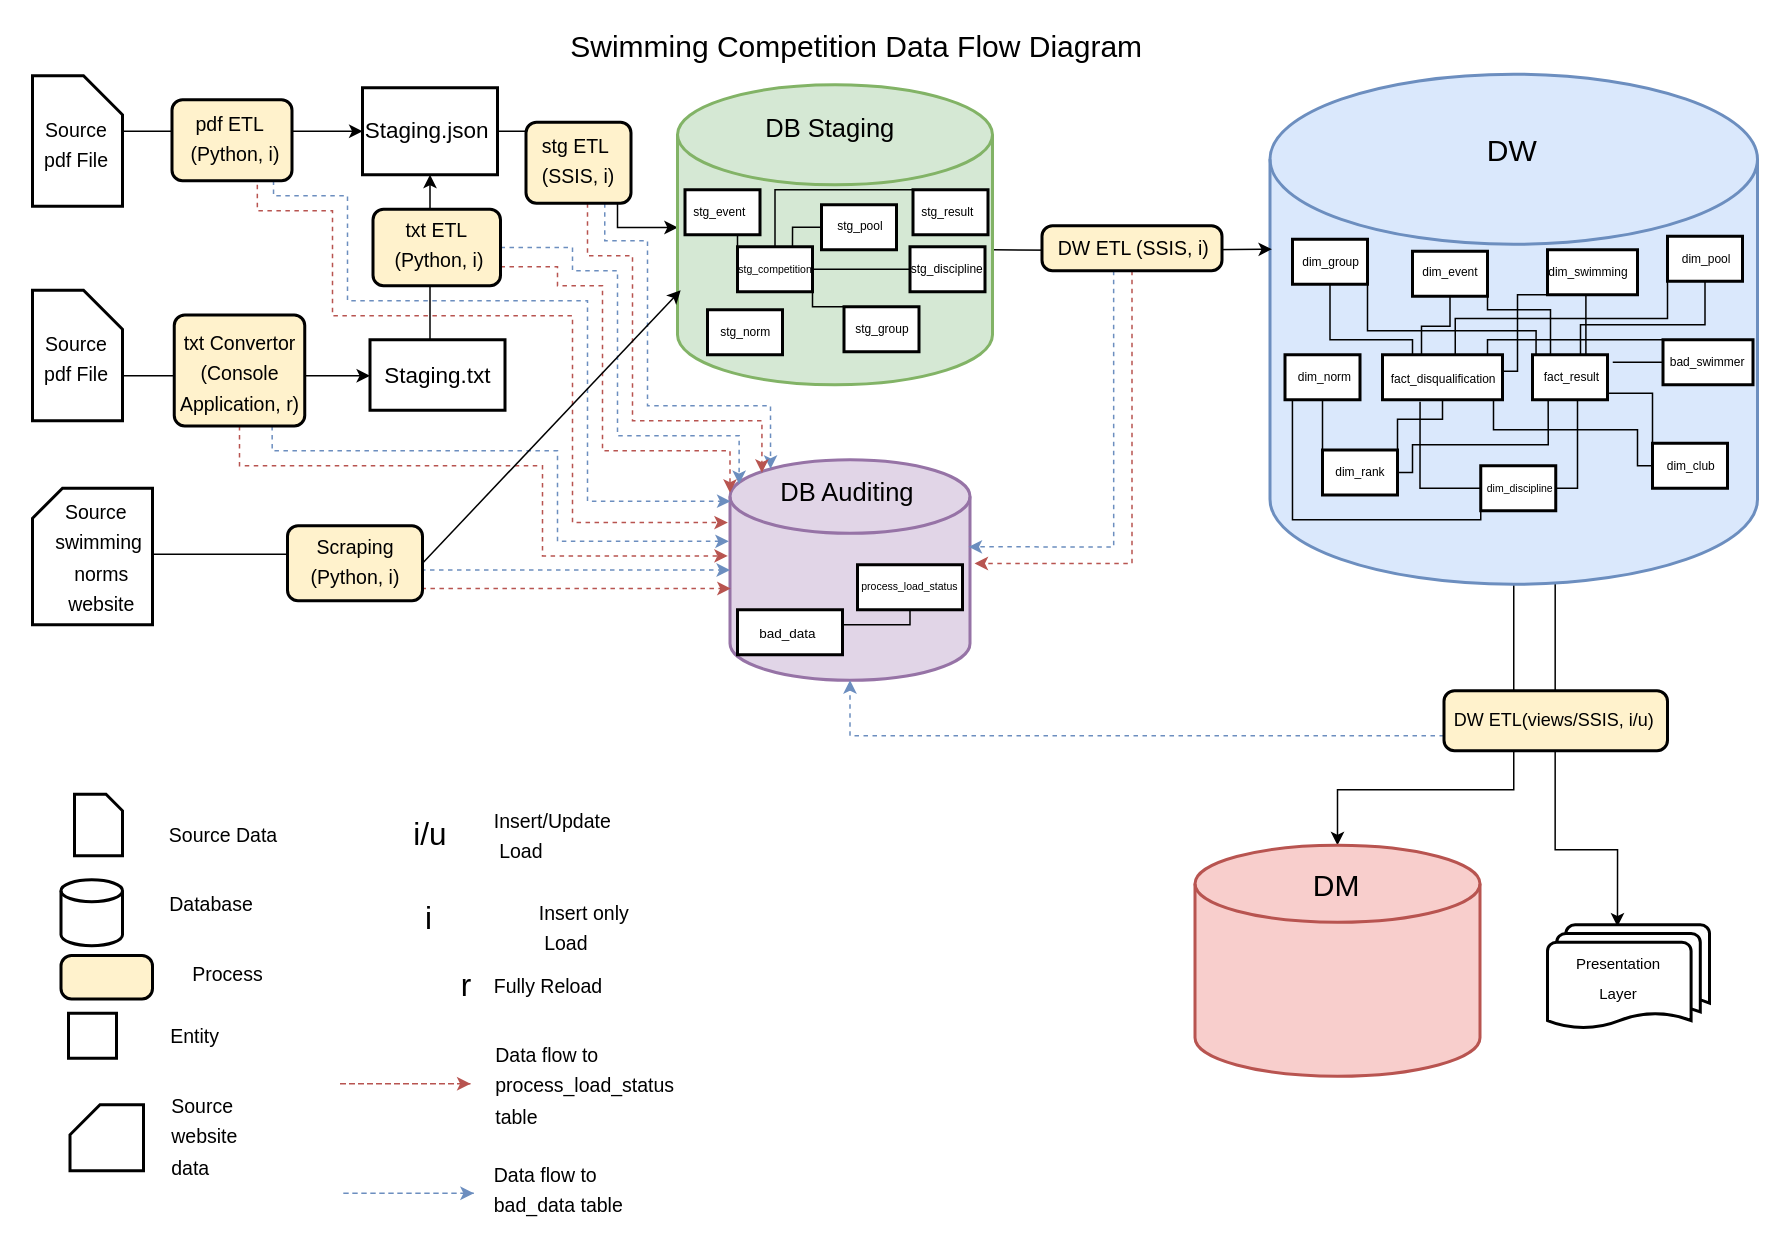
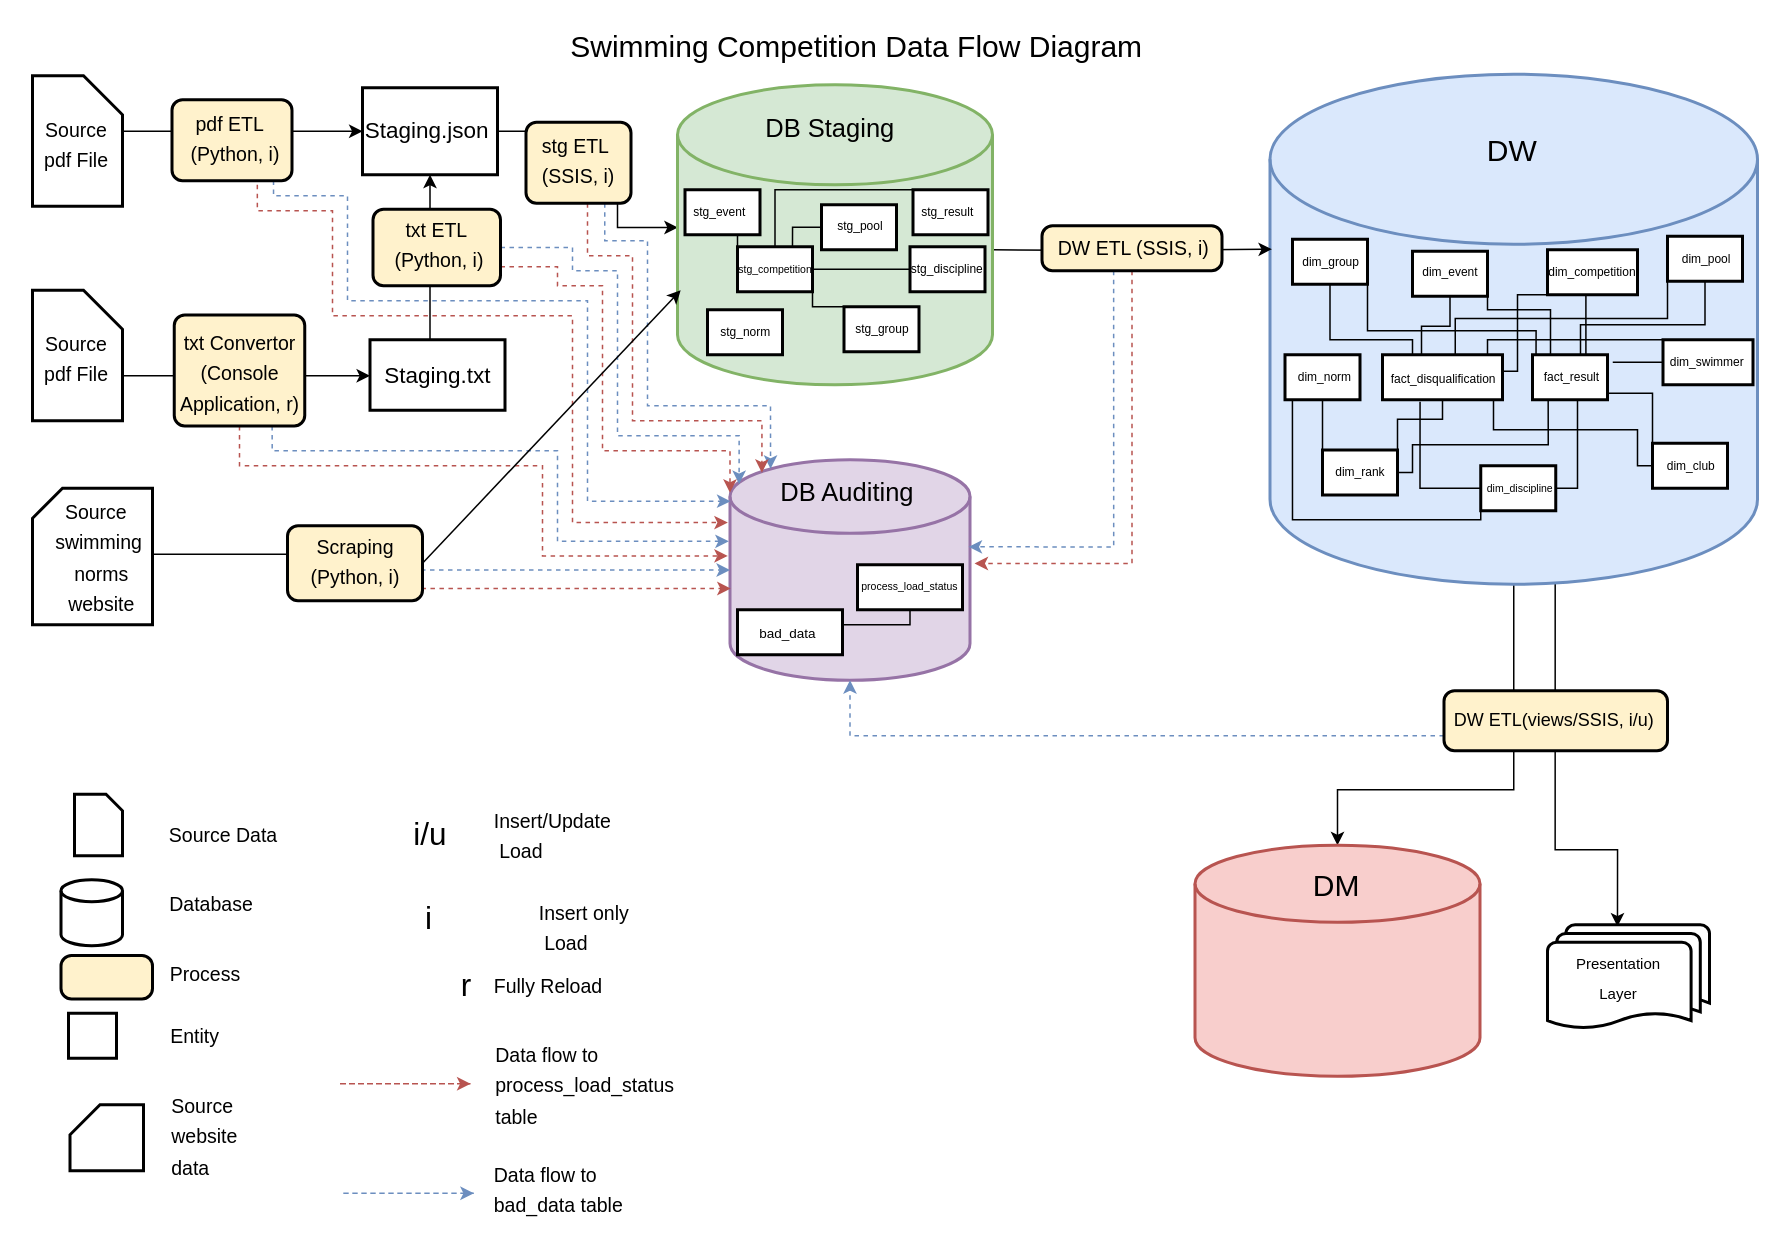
(1624, 270) -> (1646, 270)
(1745, 360) -> (1742, 360)
(227, 970) -> (205, 970)
